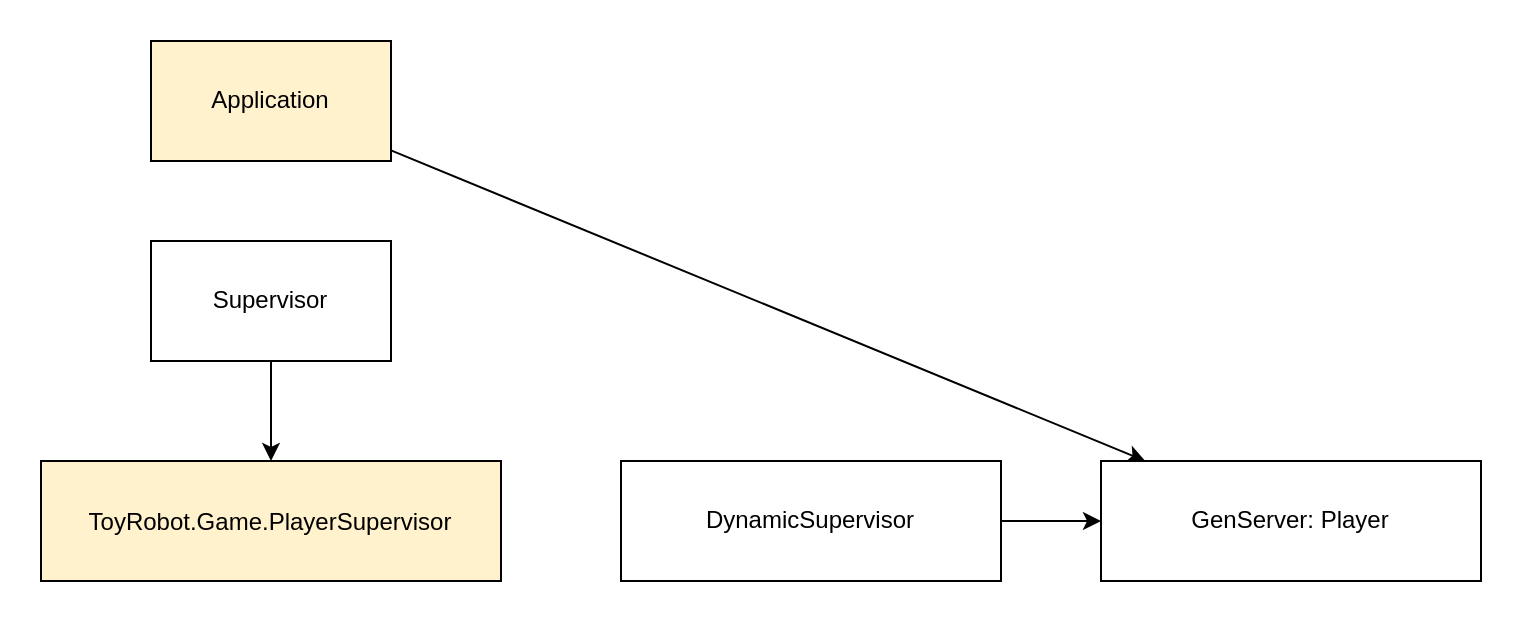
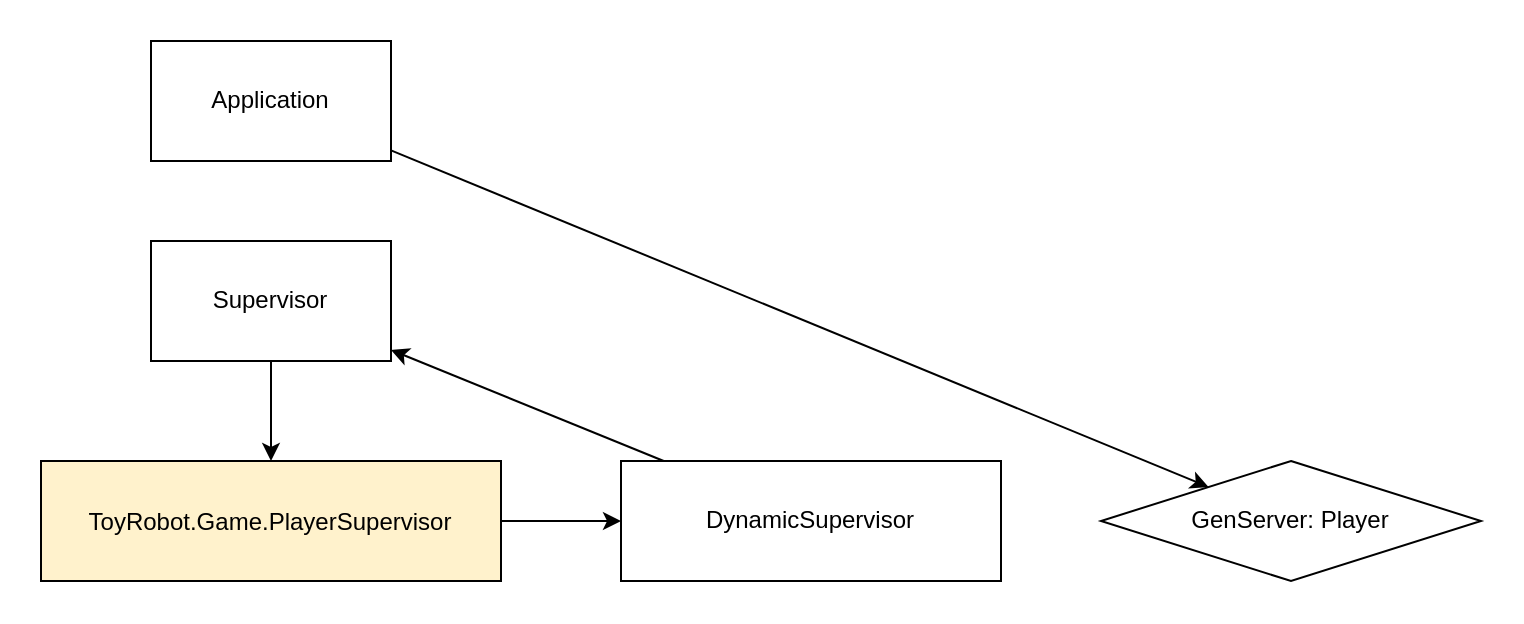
(271, 101) -> (271, 101)
none -> (554, 521)
(1044, 521) -> (534, 408)
(1291, 521) -> (1291, 521)
